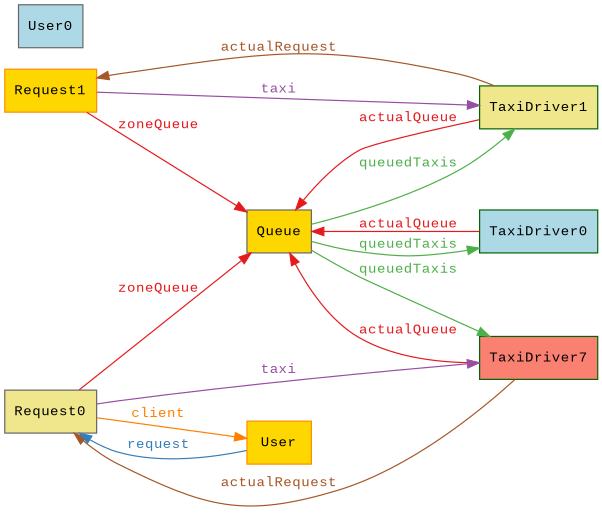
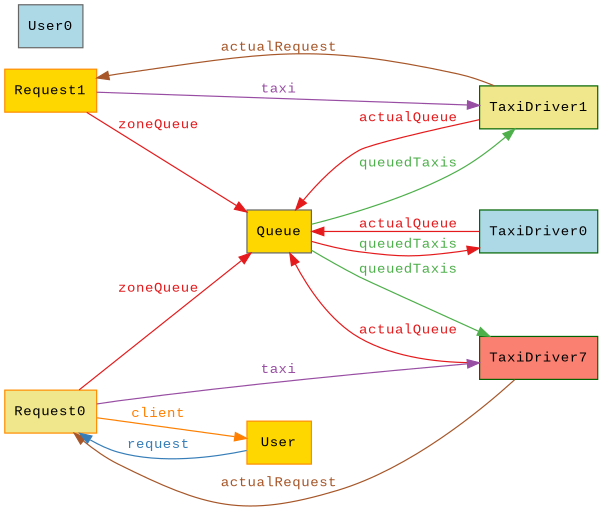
(389, 255) -> (389, 255)
(51, 412) -> (51, 412)
